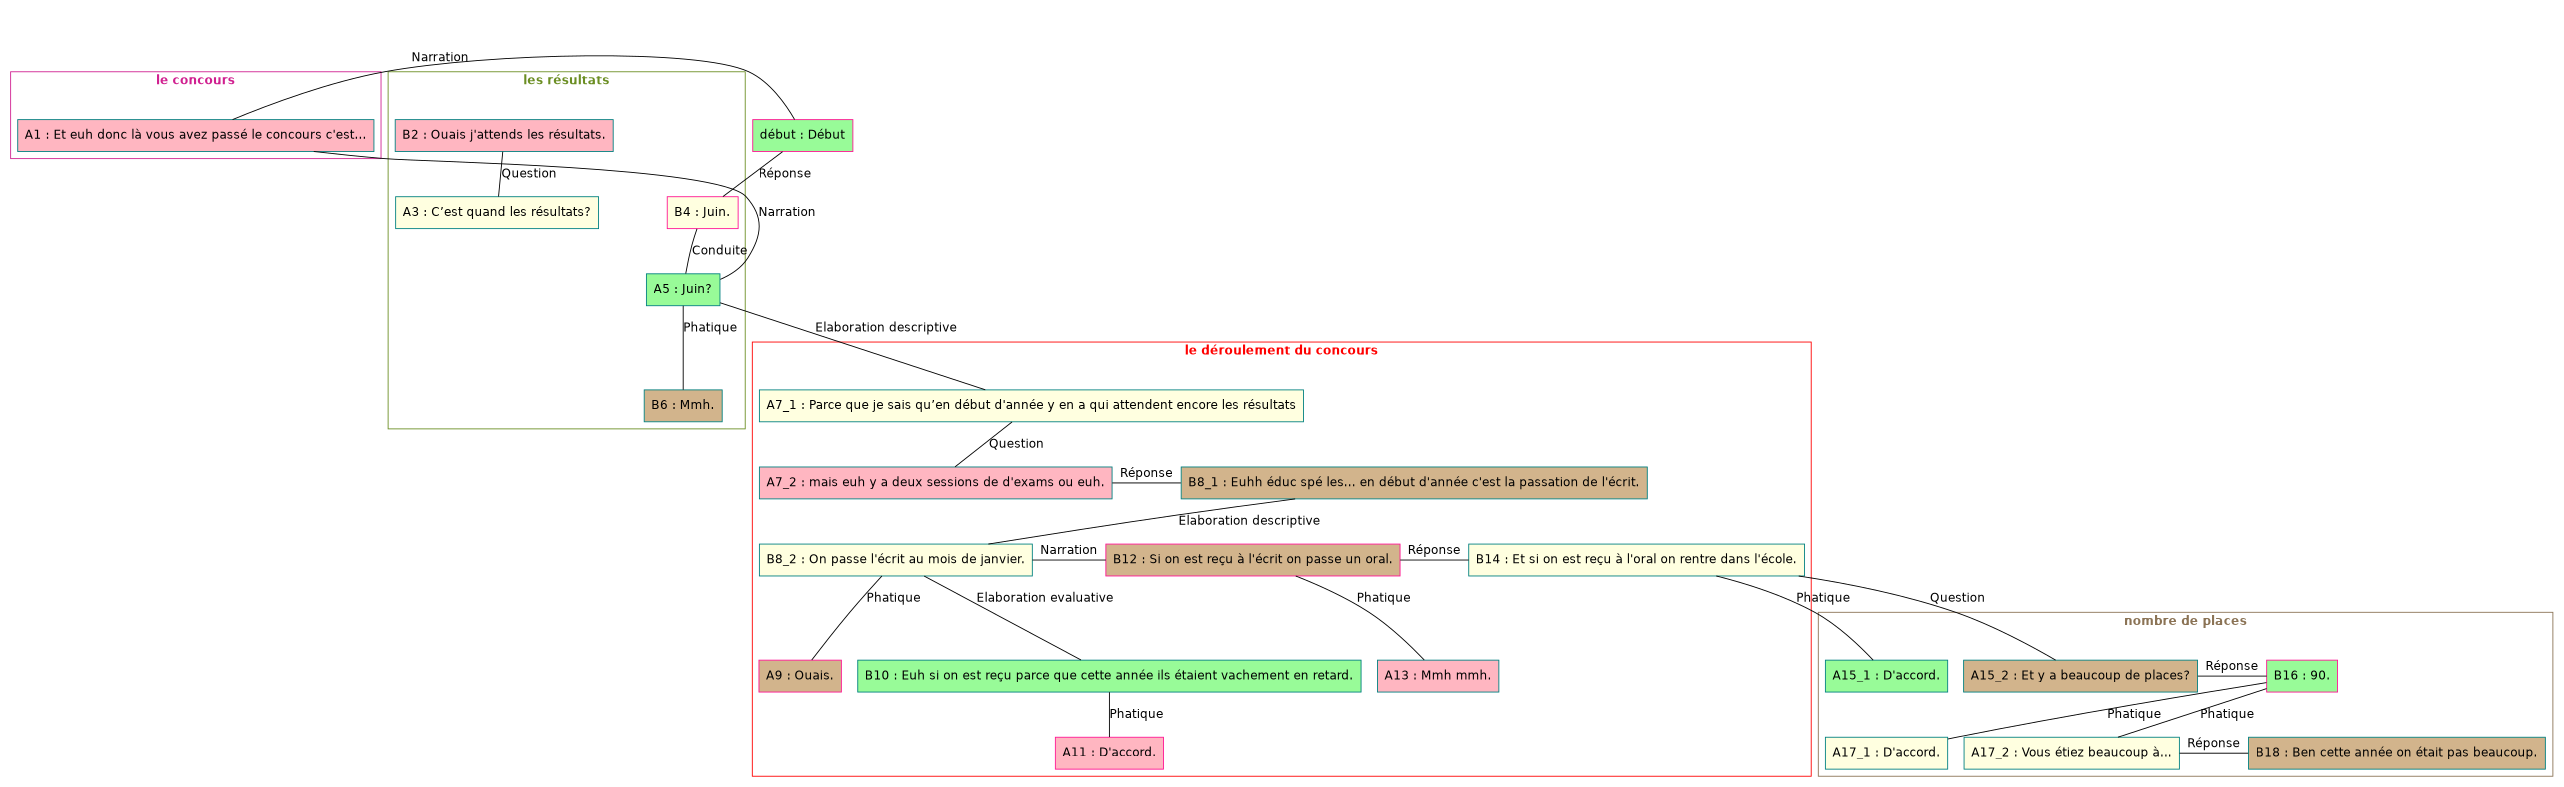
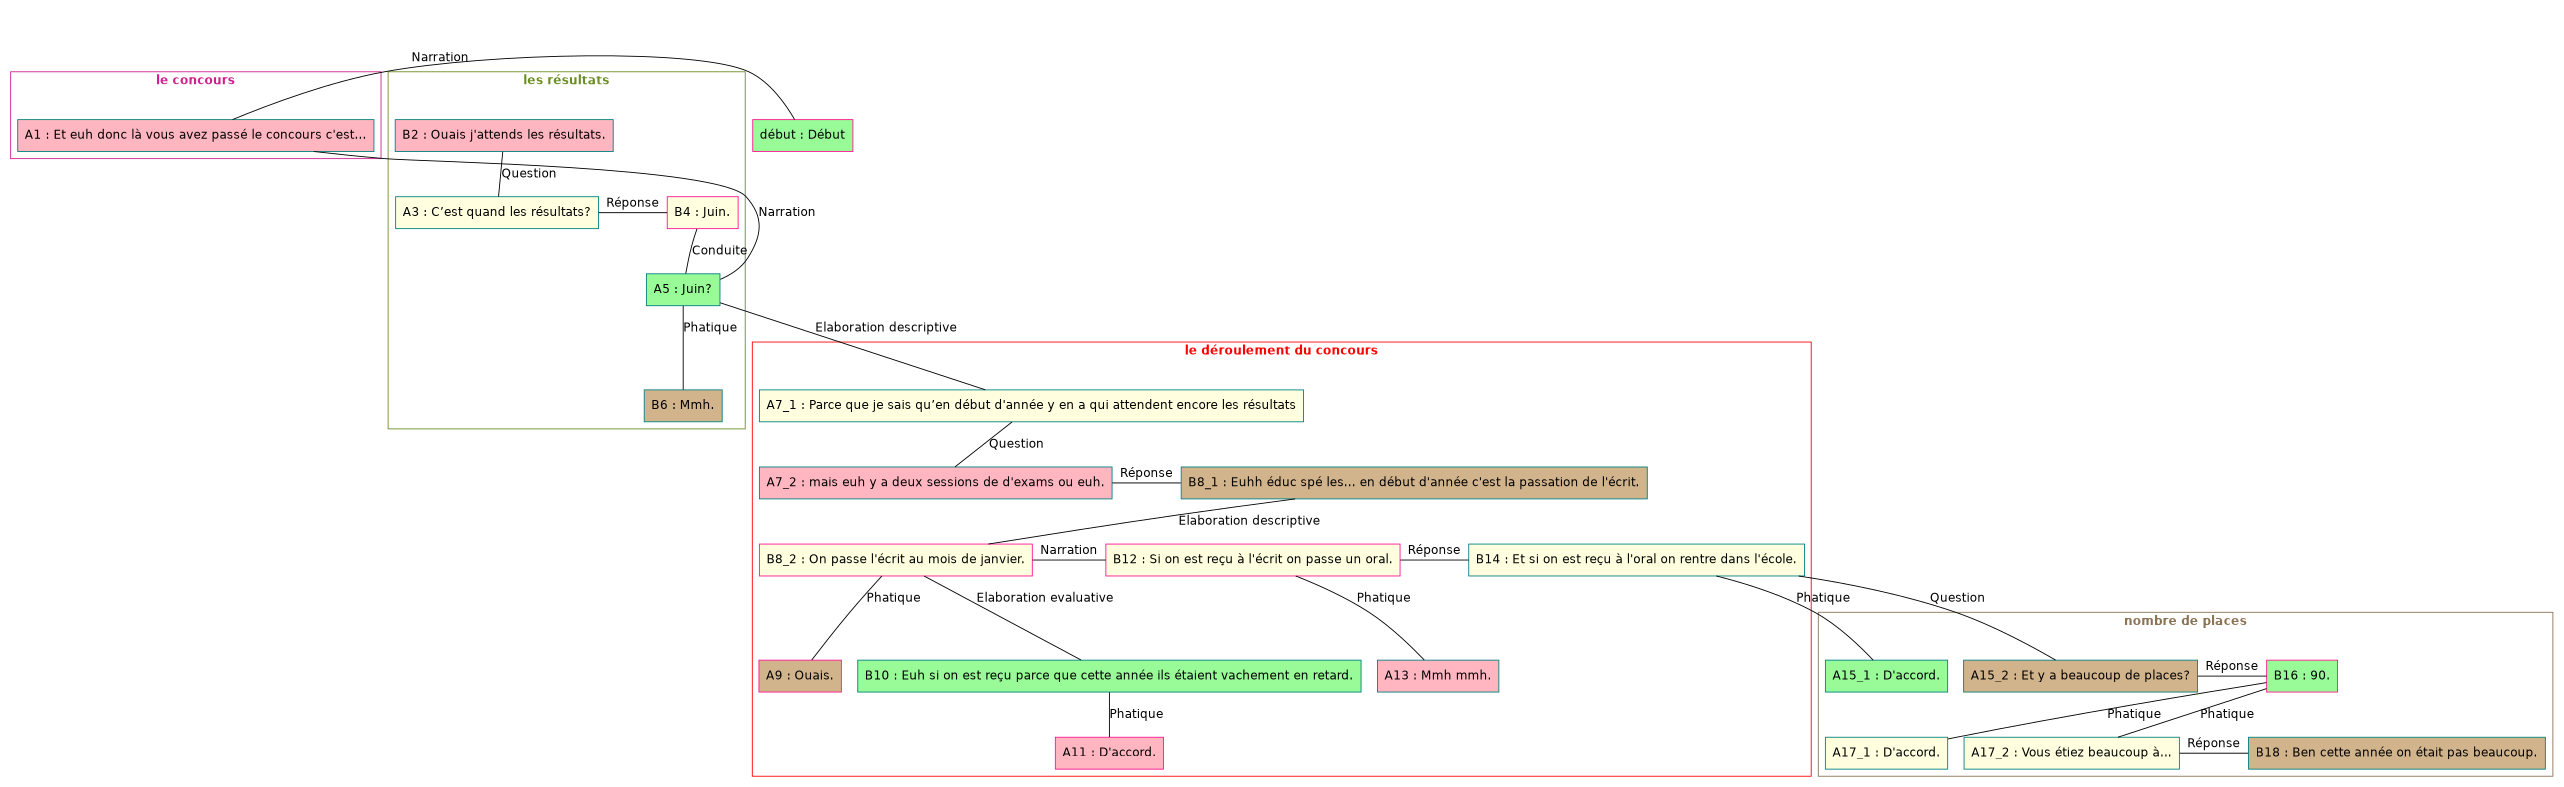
(753, 174) -> (633, 213)
(896, 560) -> (896, 560)
(1253, 560) -> (1253, 560)
